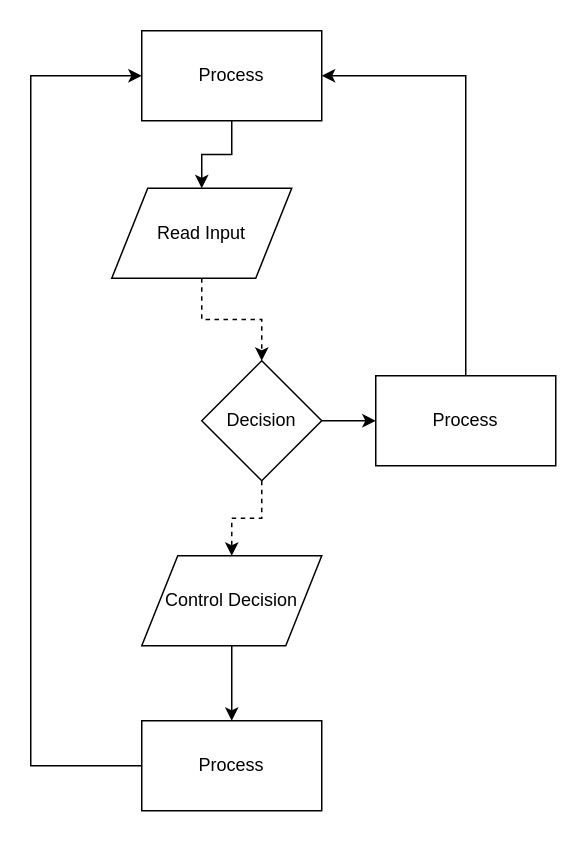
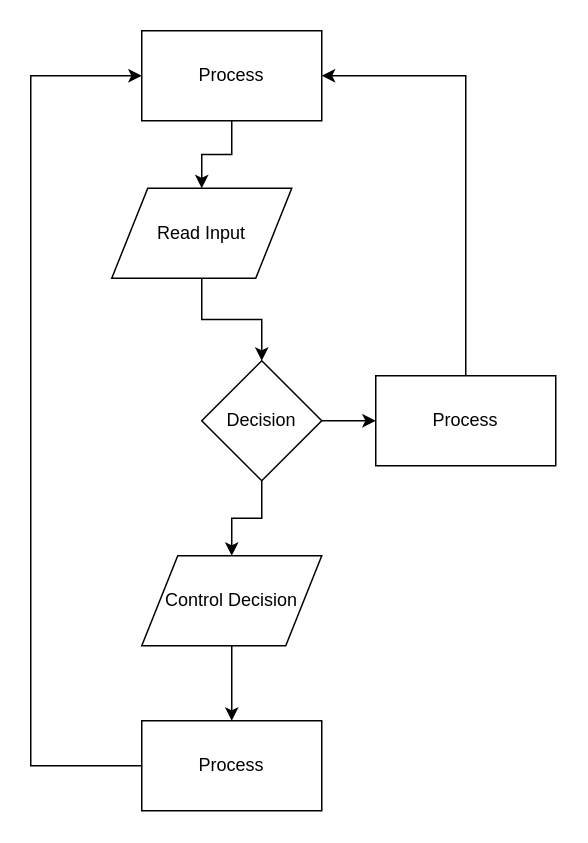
(228, 320) -> (228, 320)
(253, 518) -> (253, 518)
